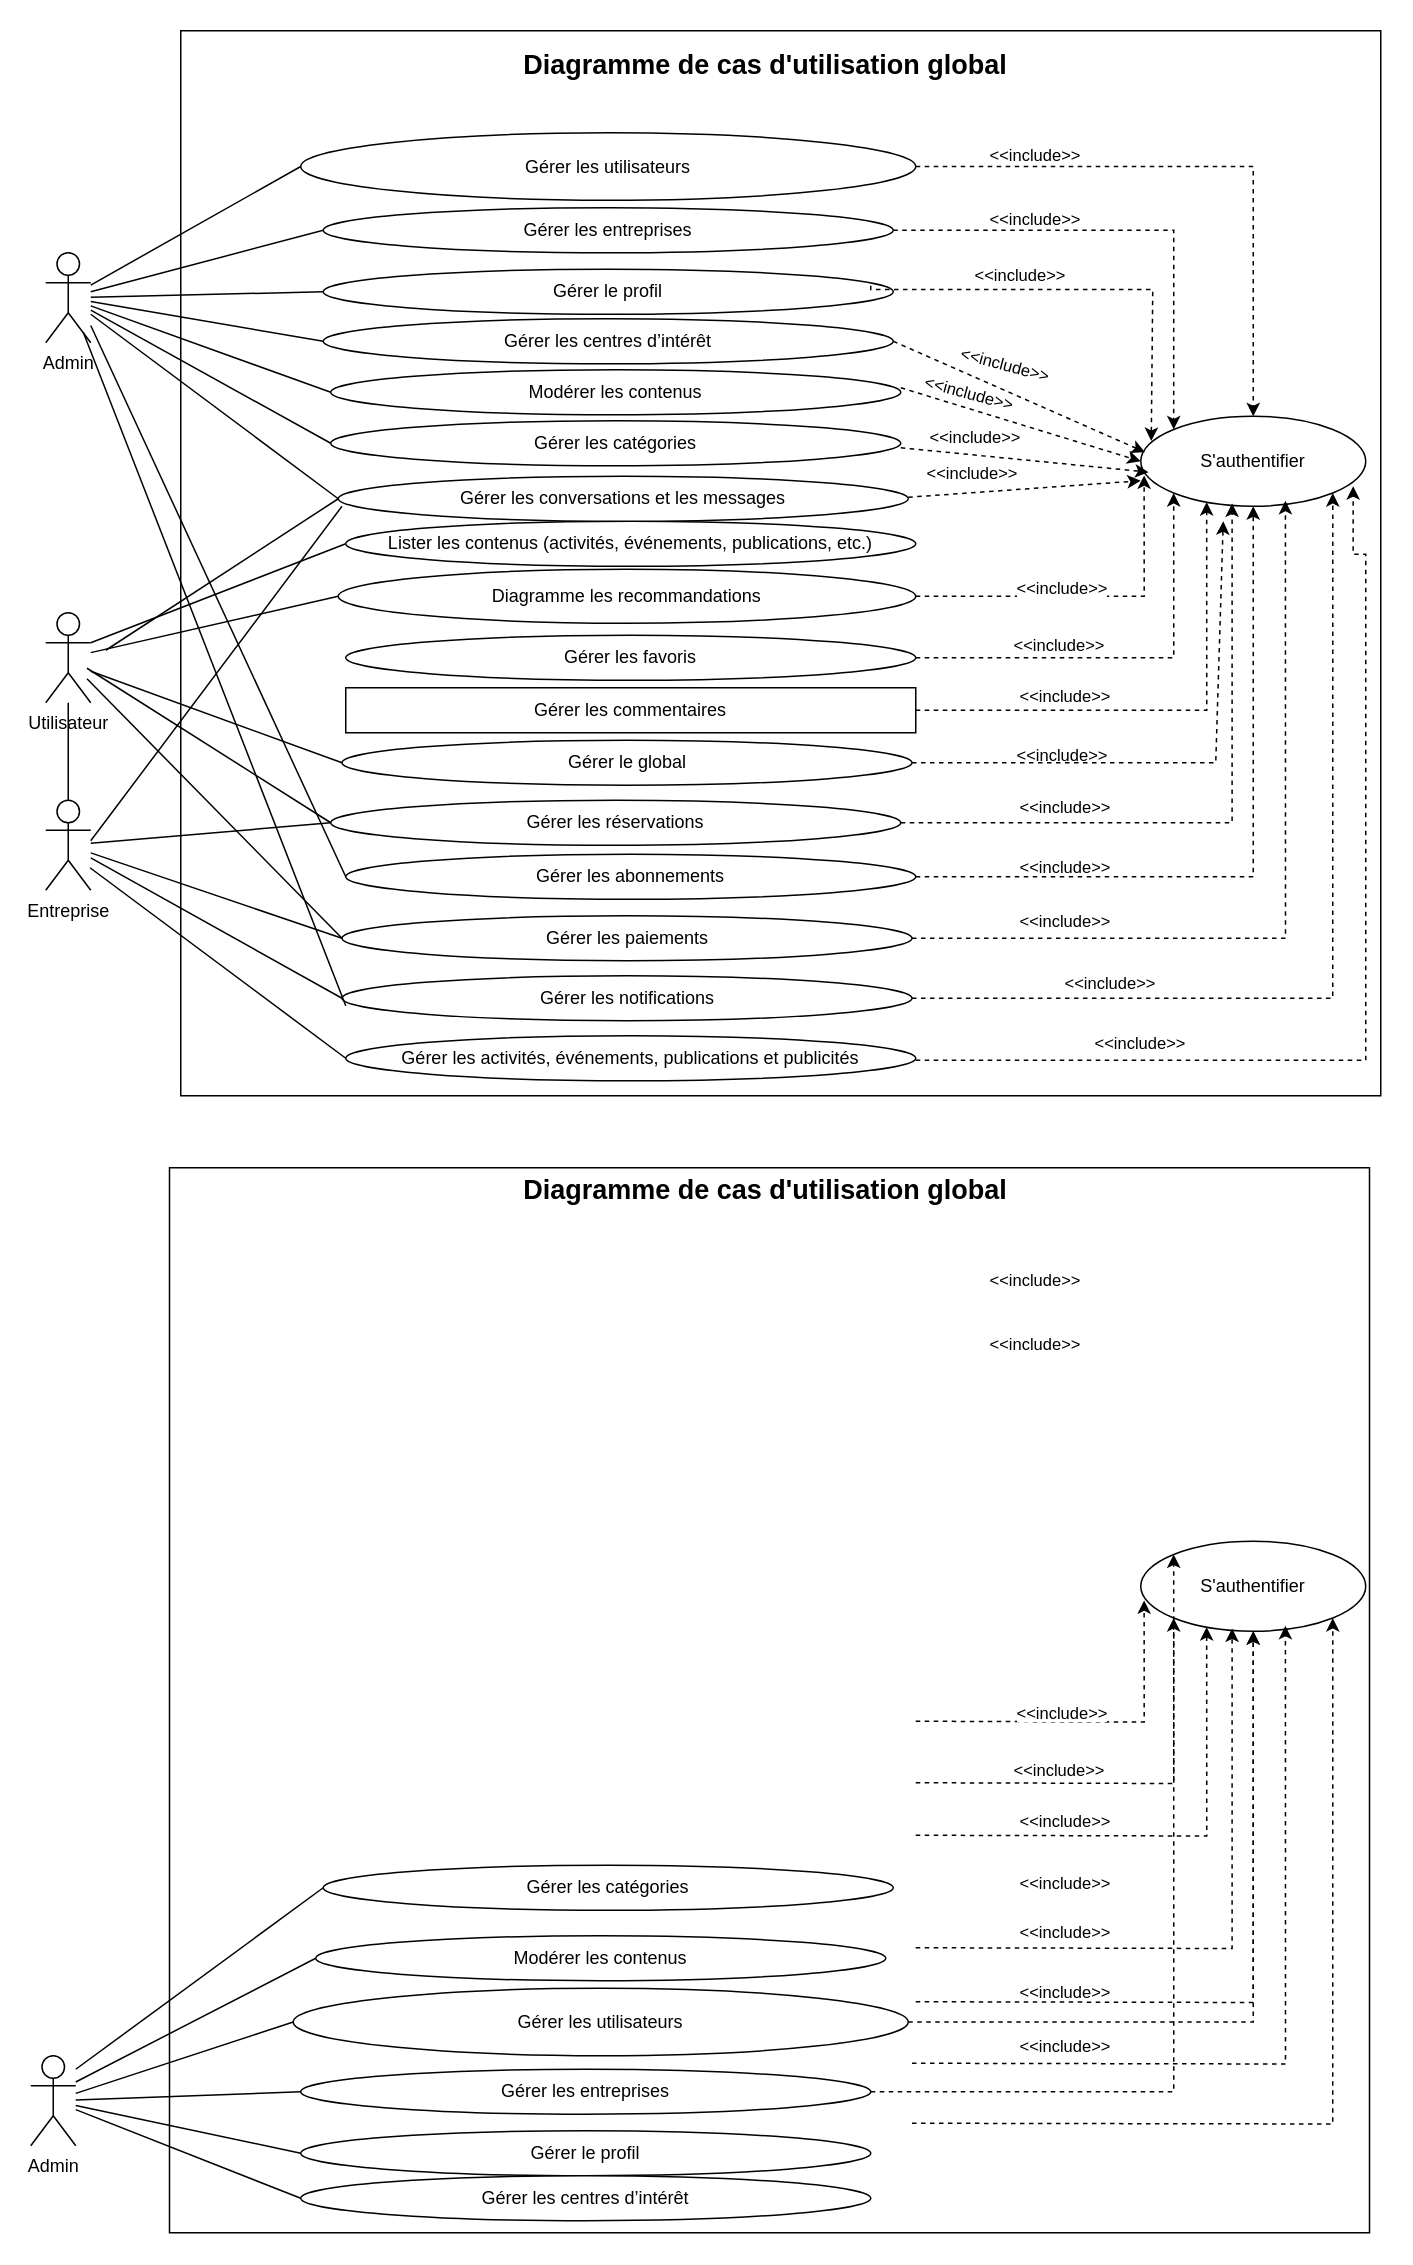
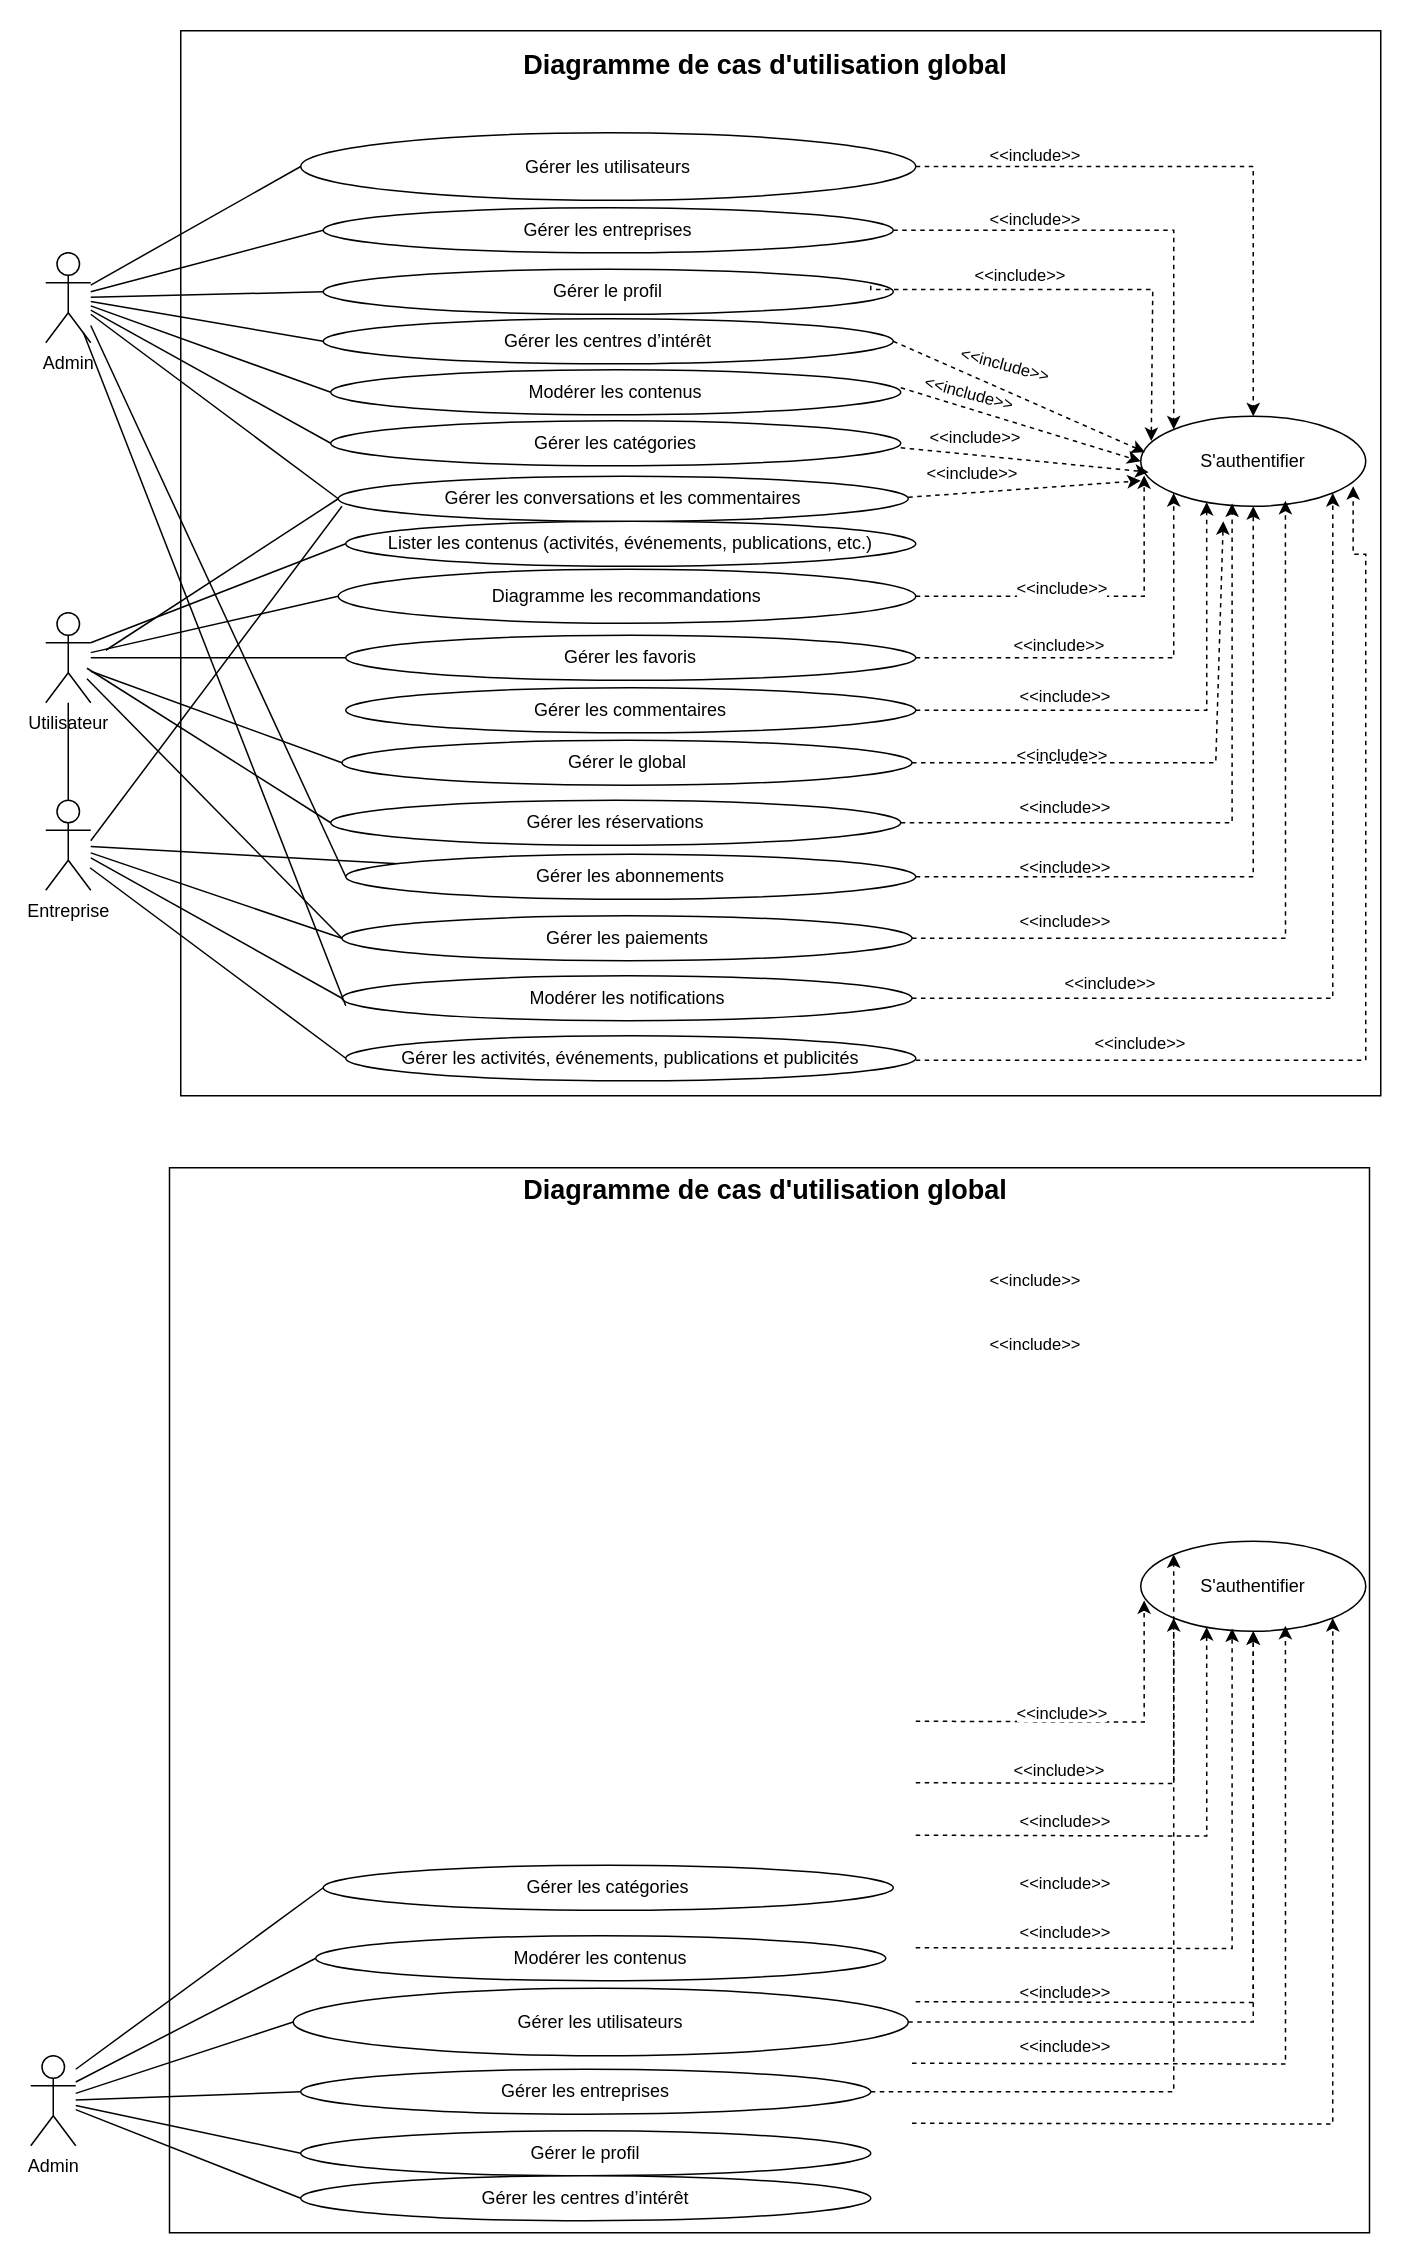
(623, 499) -> (623, 499)
none -> (218, 658)
(631, 710) -> (631, 710)
(211, 833) -> (242, 855)
(628, 998) -> (628, 998)
